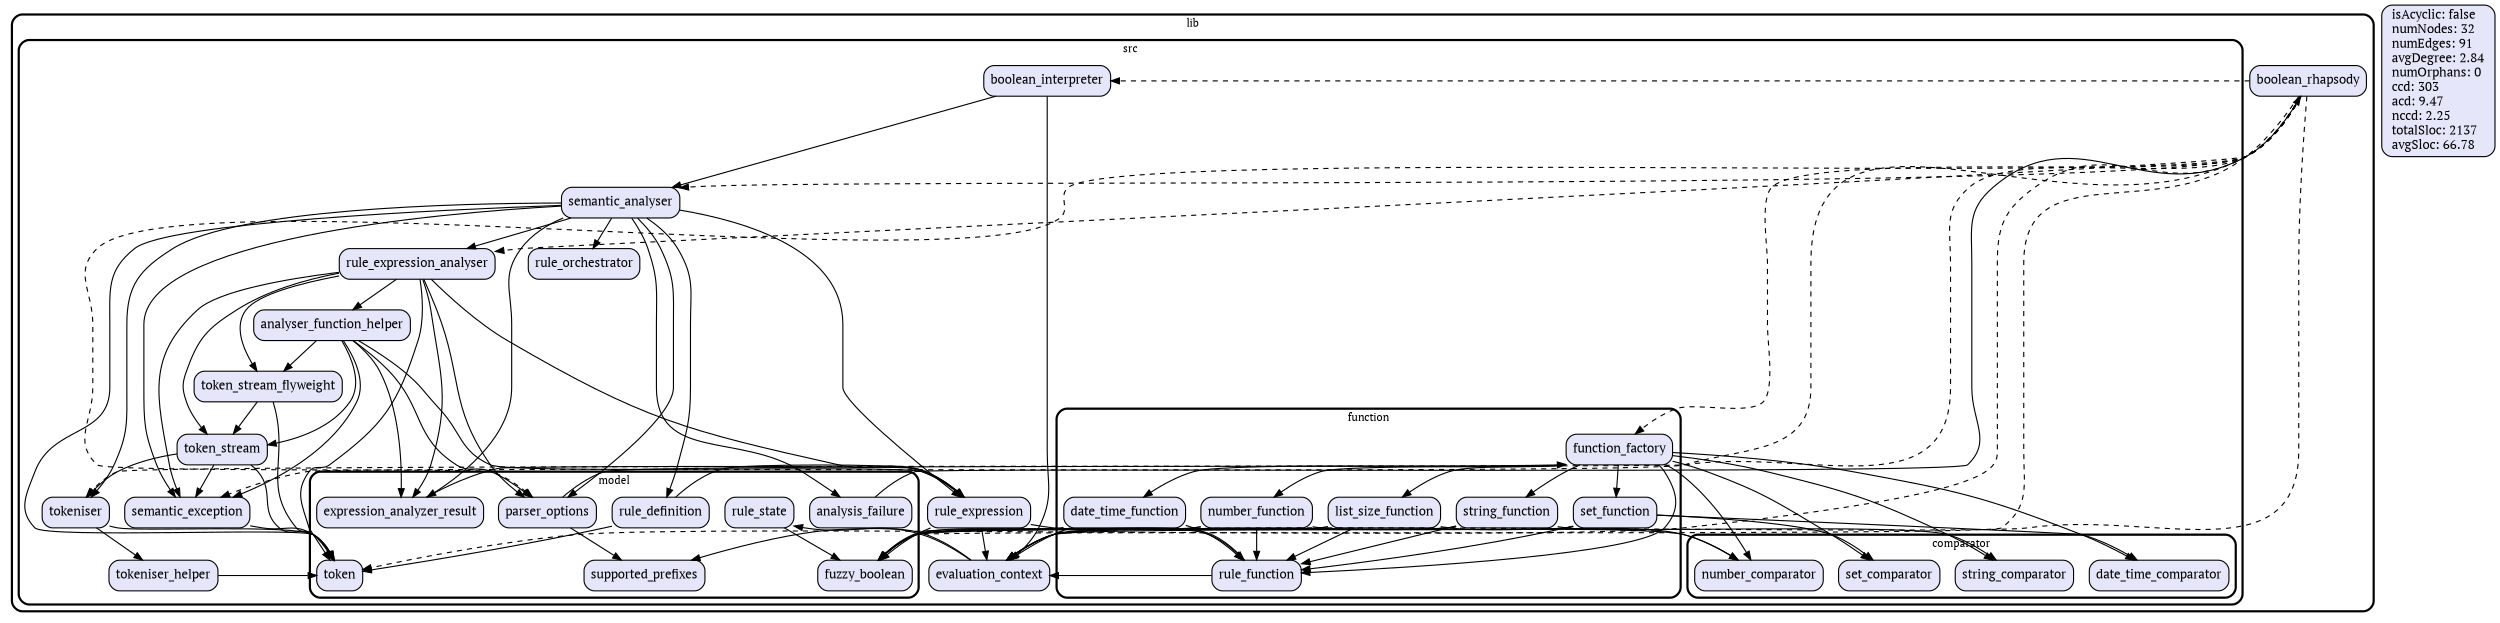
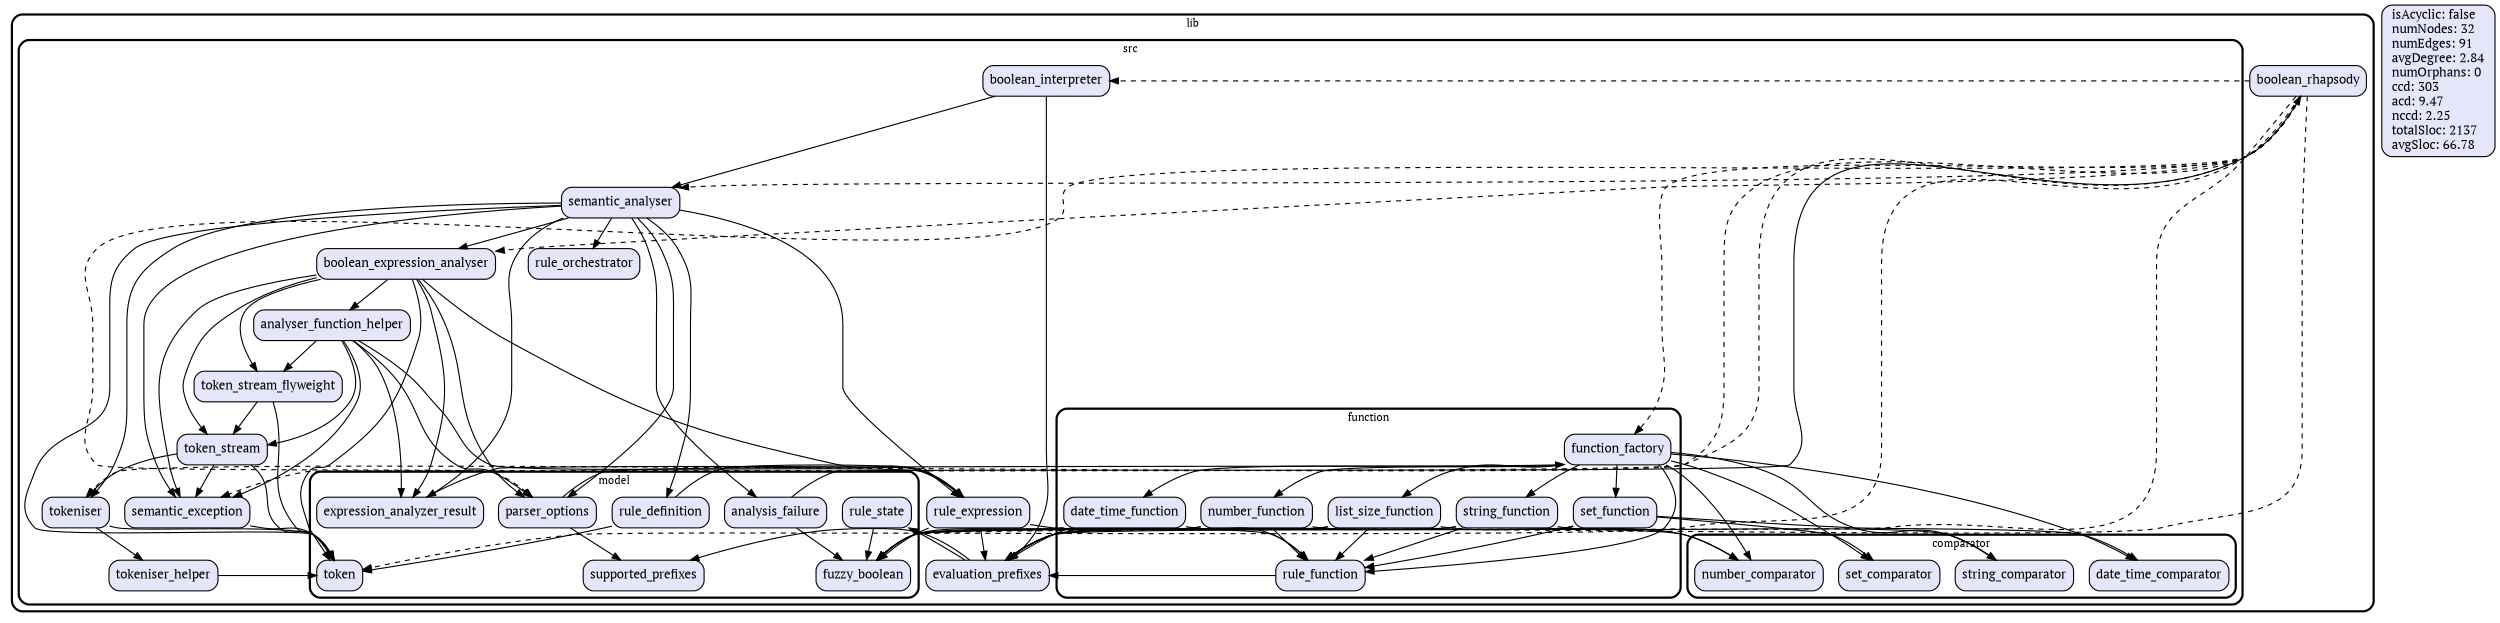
(417, 264) -> (406, 264)
(1066, 529) -> (816, 541)
(989, 576) -> (988, 576)
